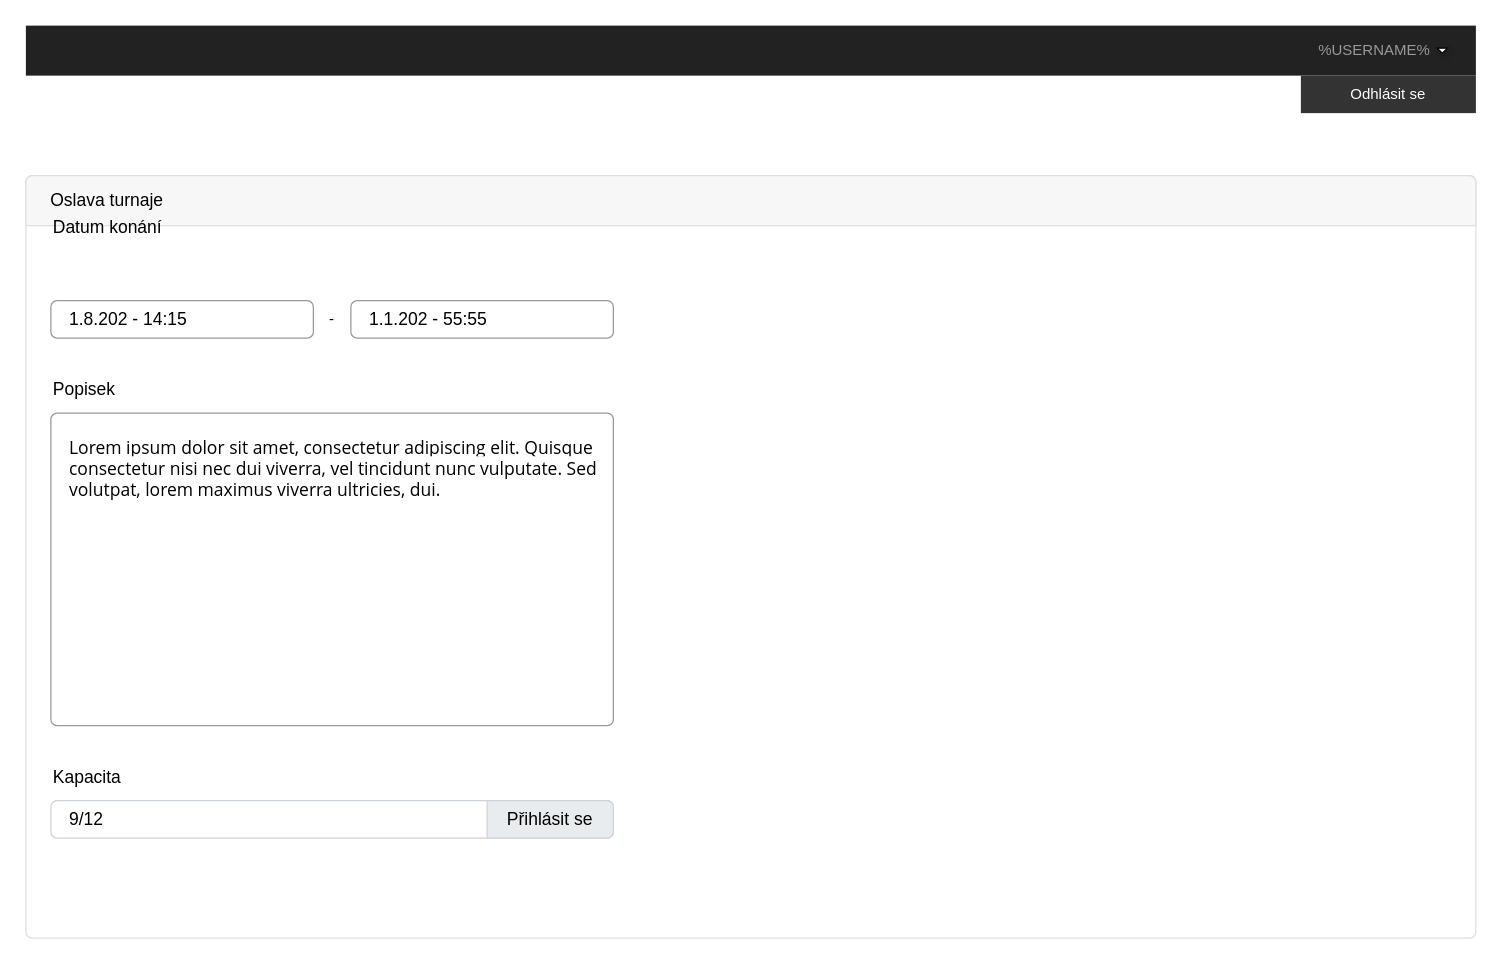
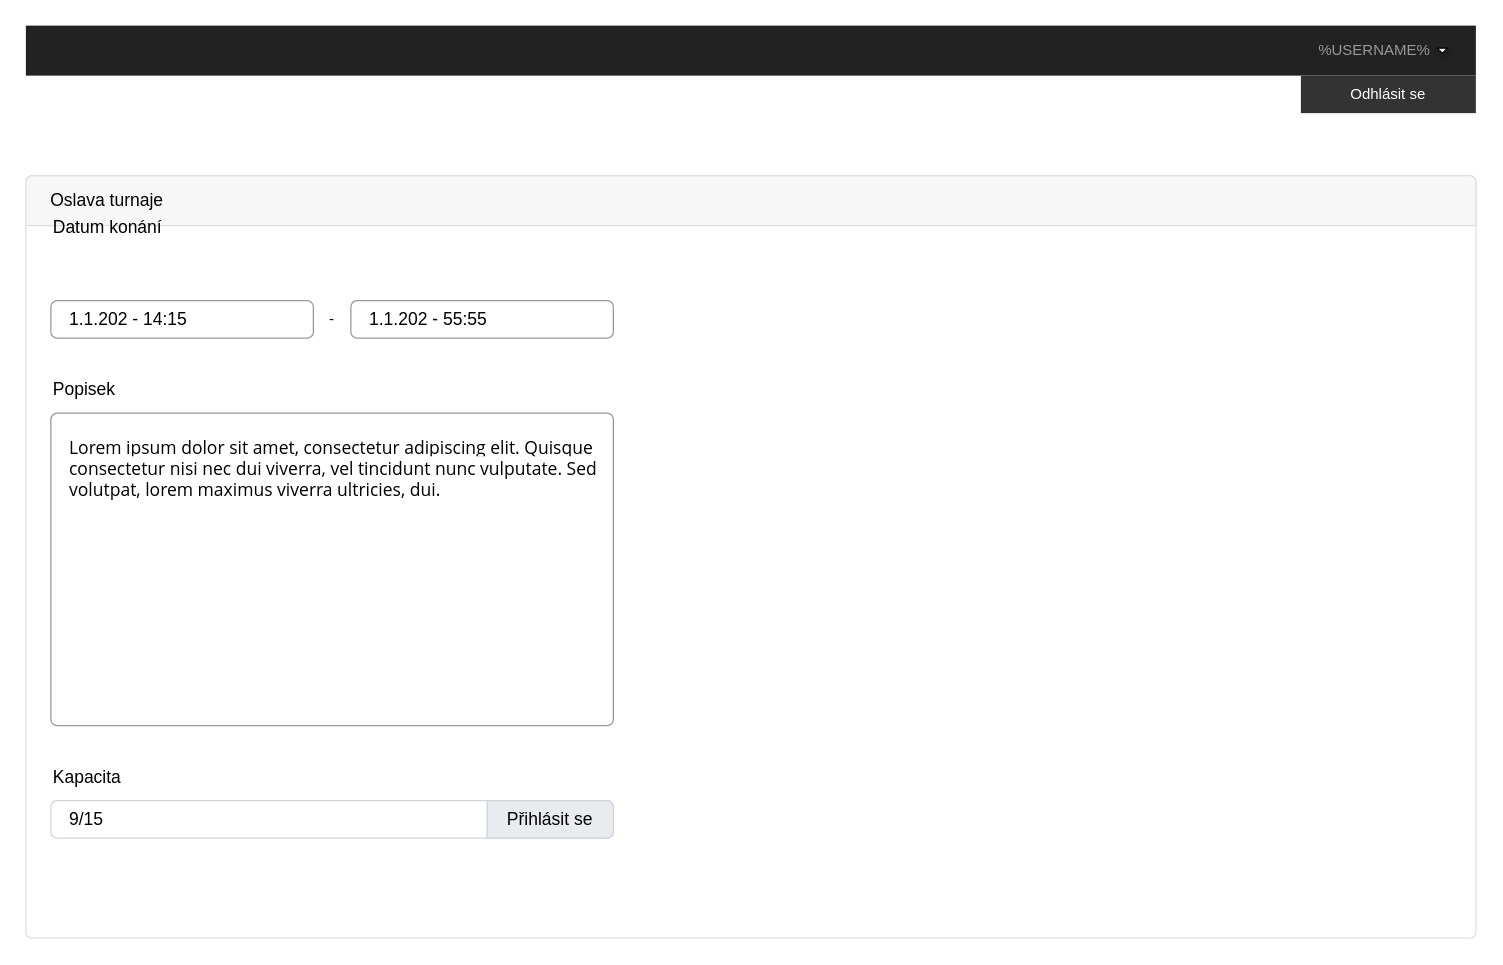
(132, 319) -> (132, 319)
(89, 819) -> (89, 819)
